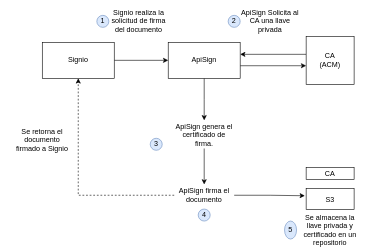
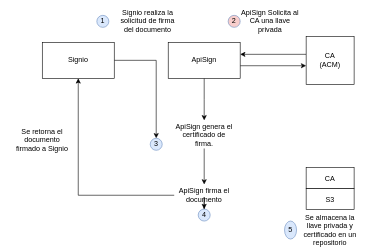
(139, 21) -> (148, 21)
(234, 21) -> (234, 21)
(162, 60) -> (156, 132)
(330, 174) -> (330, 178)
(78, 186) -> (78, 186)
(288, 196) -> (204, 200)
